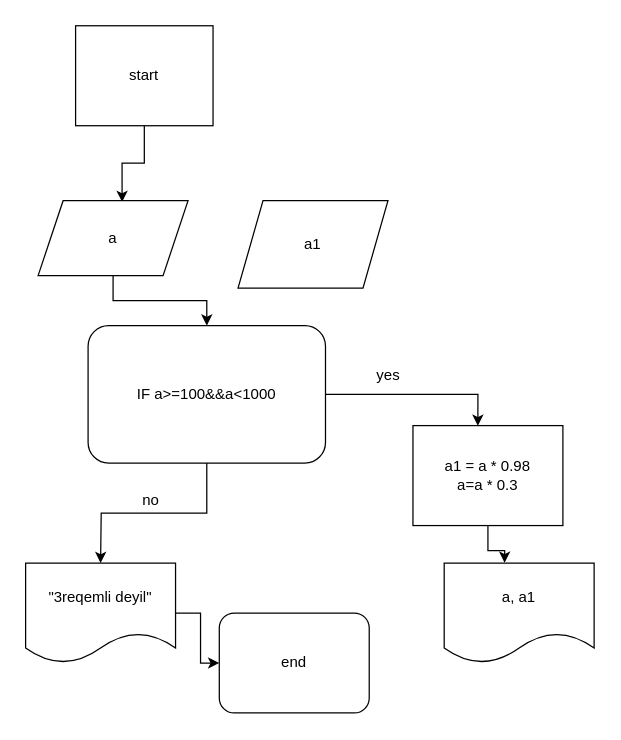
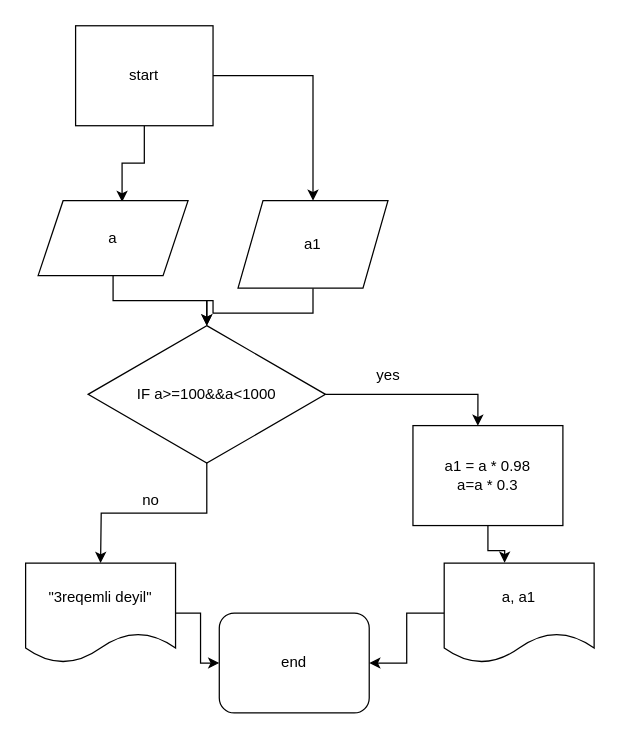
none -> (313, 84)
none -> (268, 313)
(207, 394) -> (207, 394)
none -> (407, 634)
